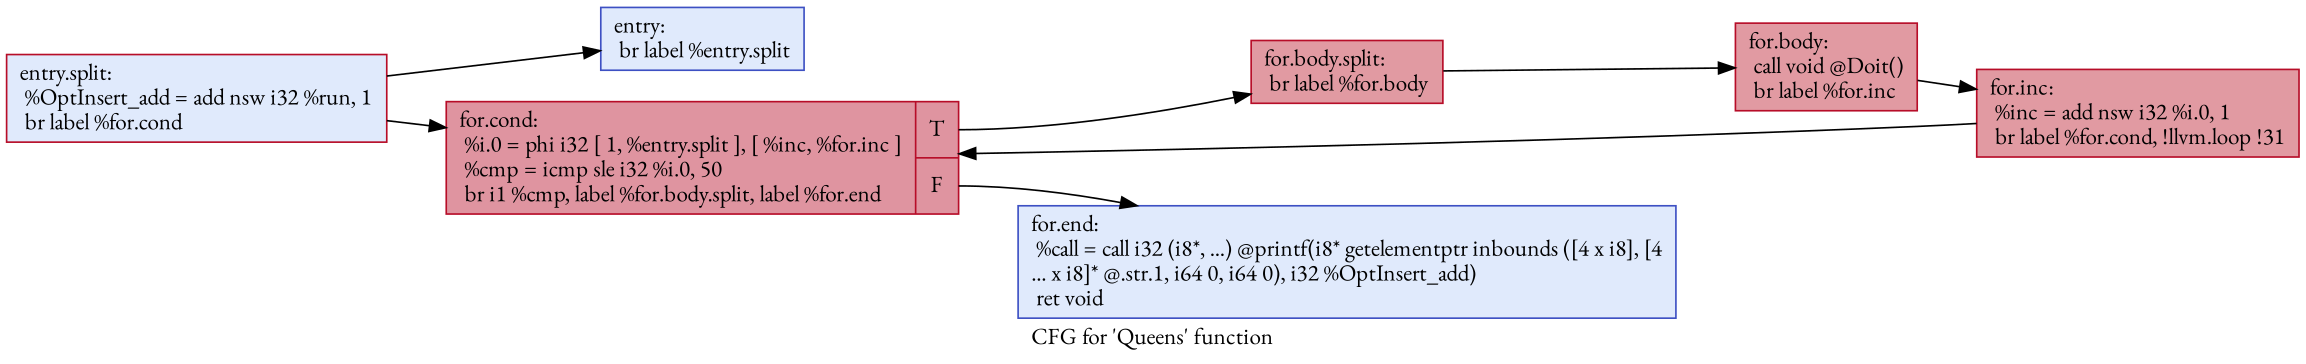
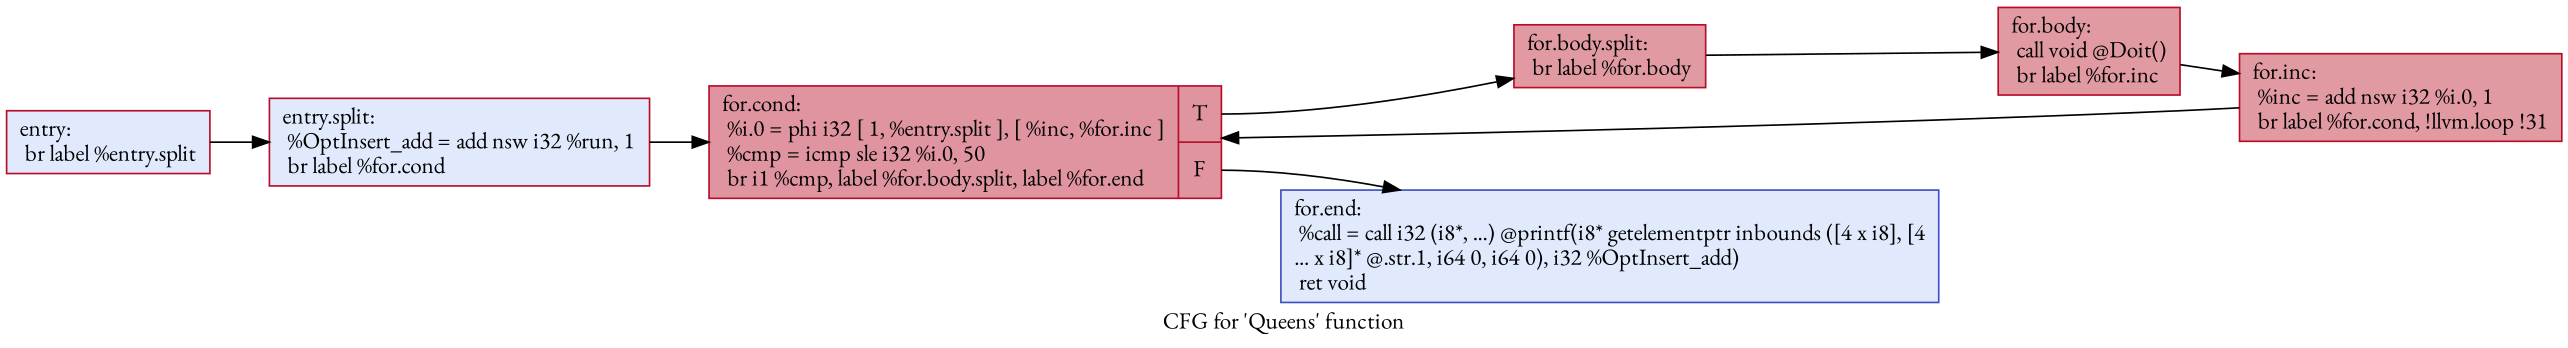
(702, 39) -> (108, 142)
(485, 64) -> (231, 142)
